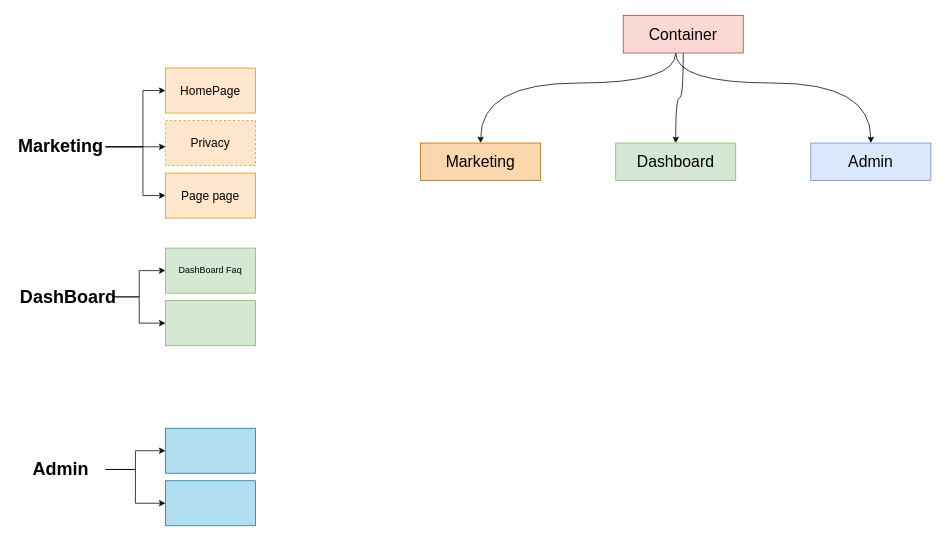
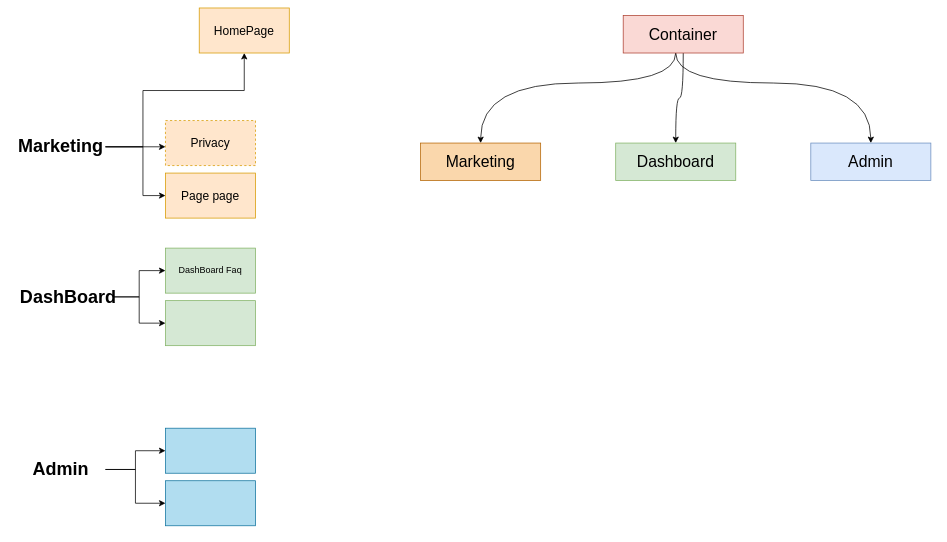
(210, 90) -> (244, 30)
